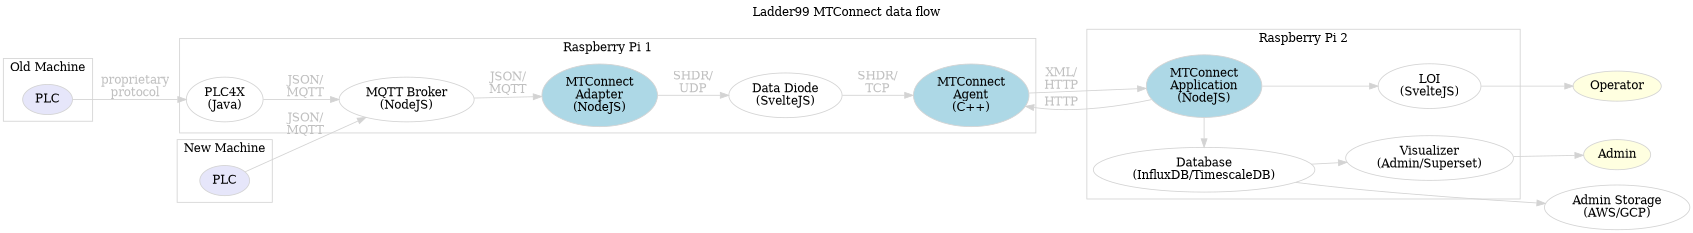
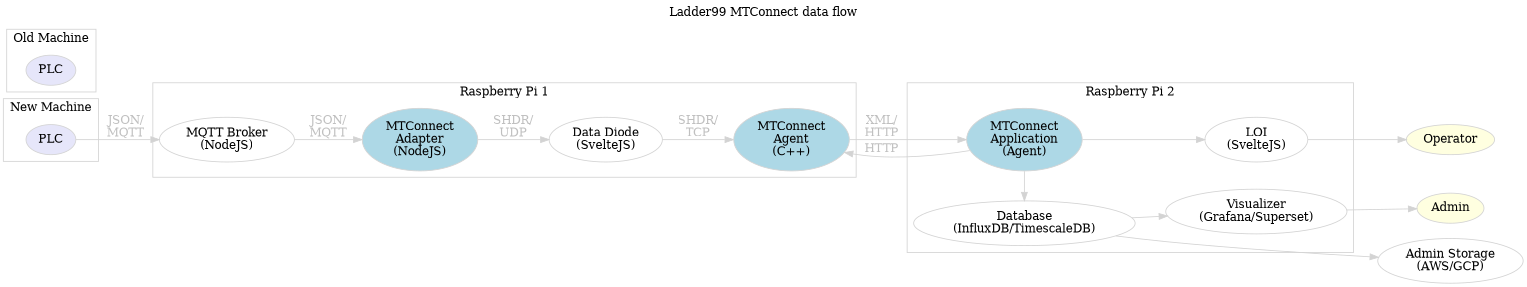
(1204, 86) -> (1024, 140)
(225, 99) -> none
(1430, 158) -> (1256, 212)
